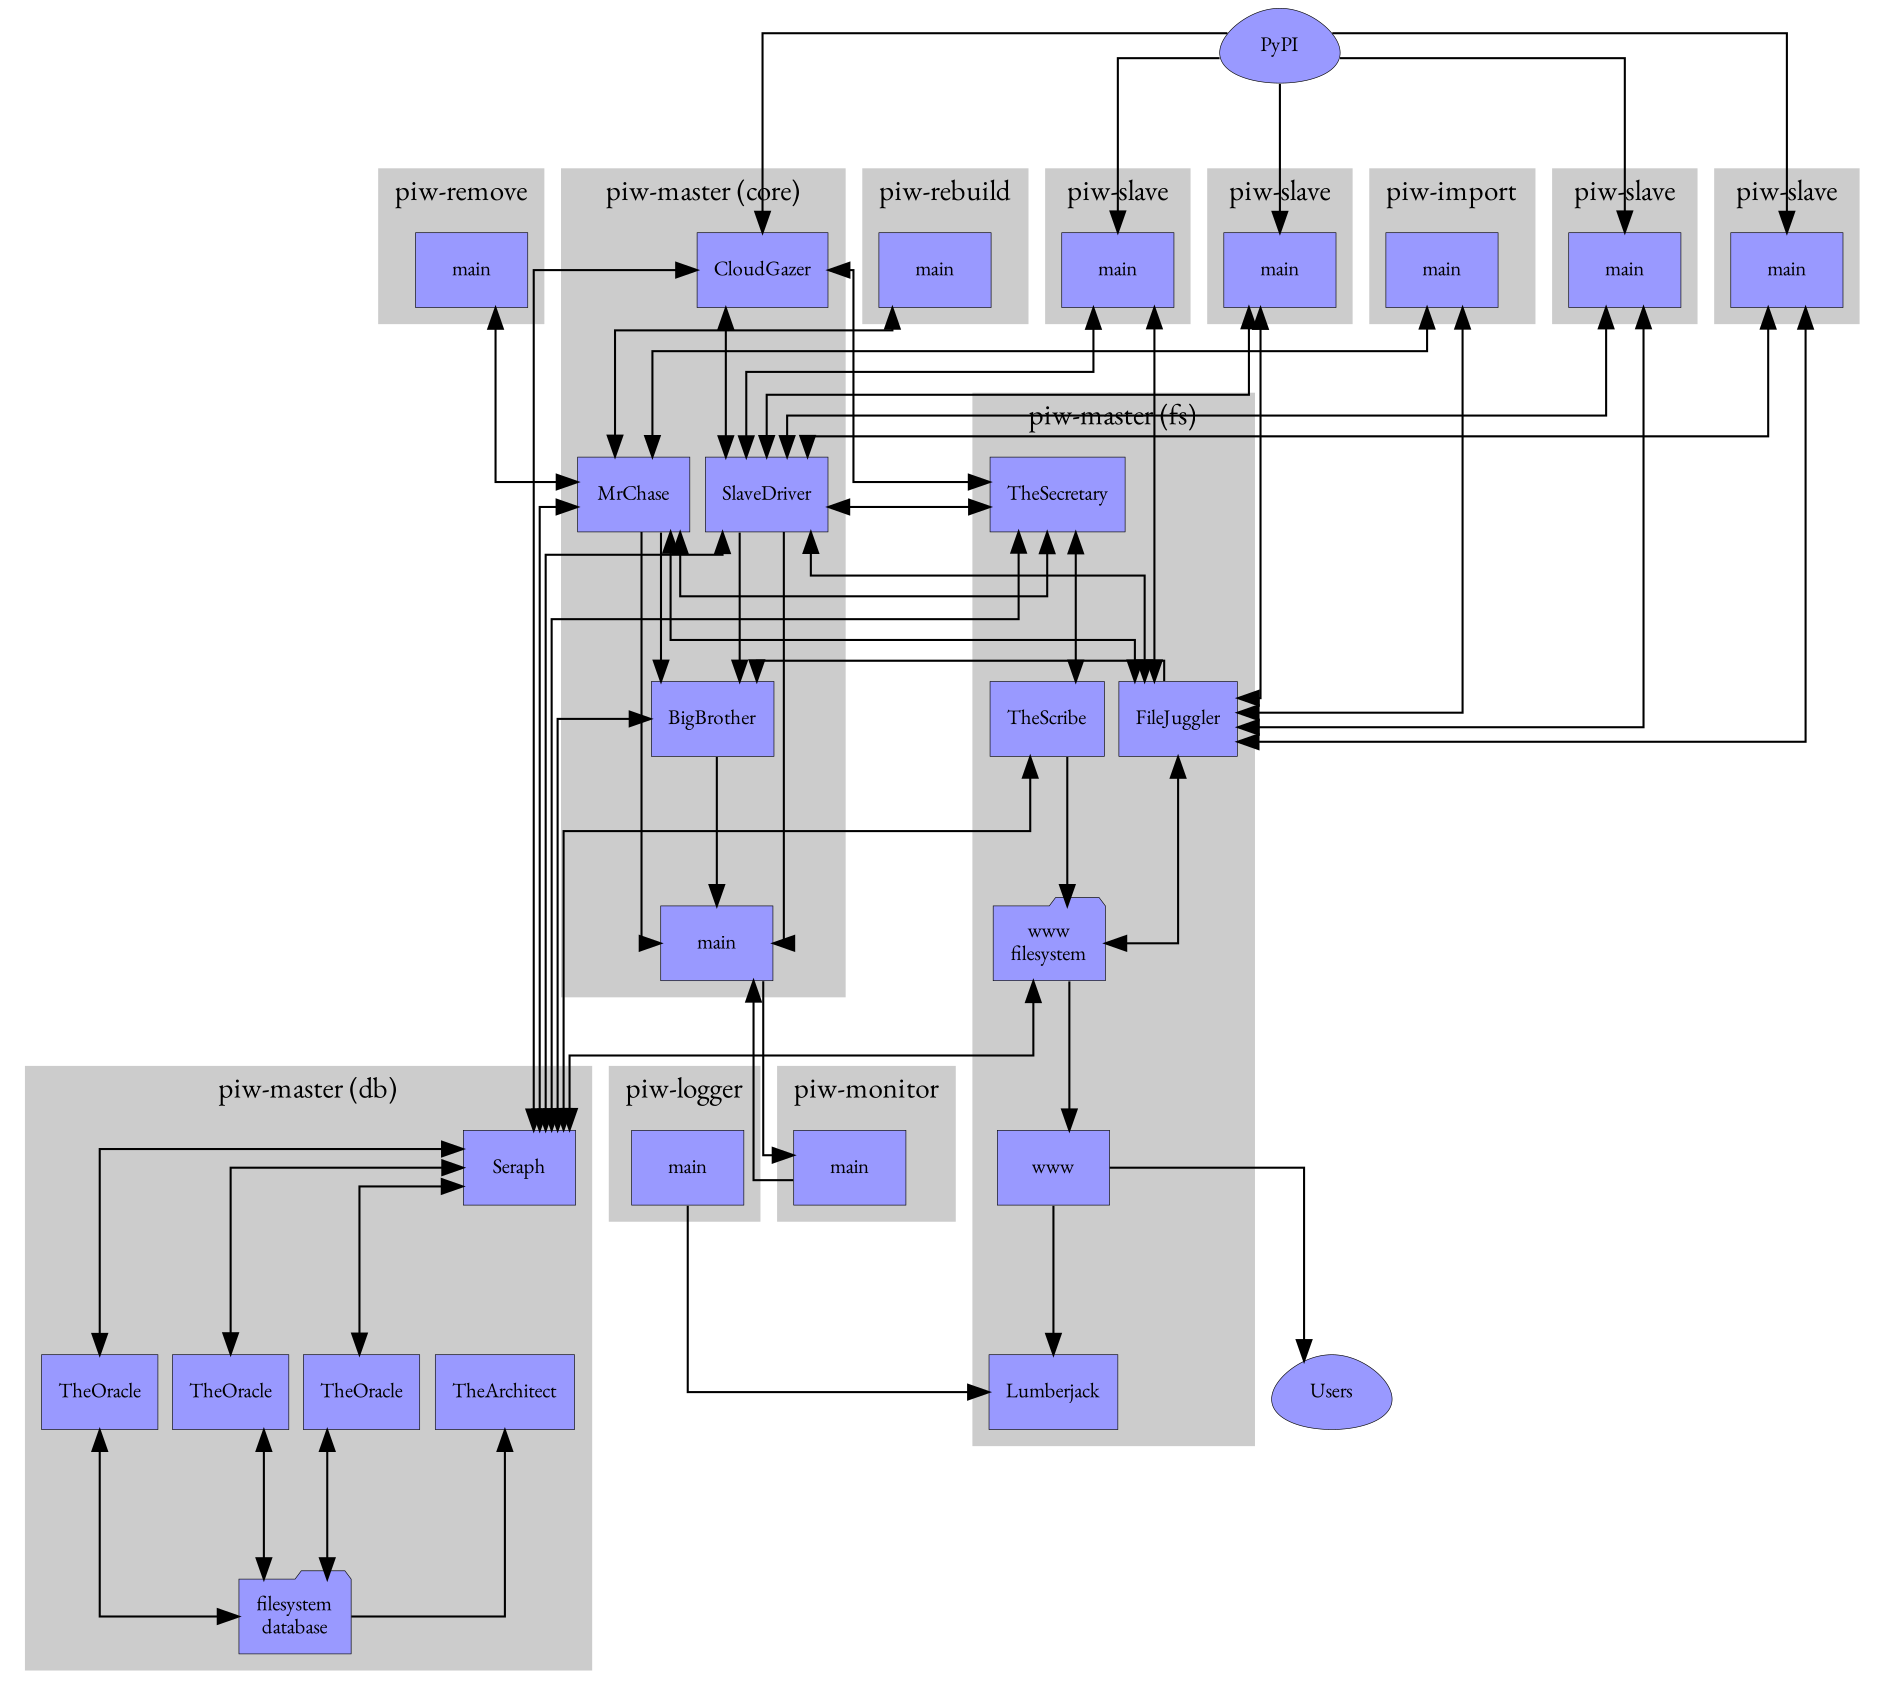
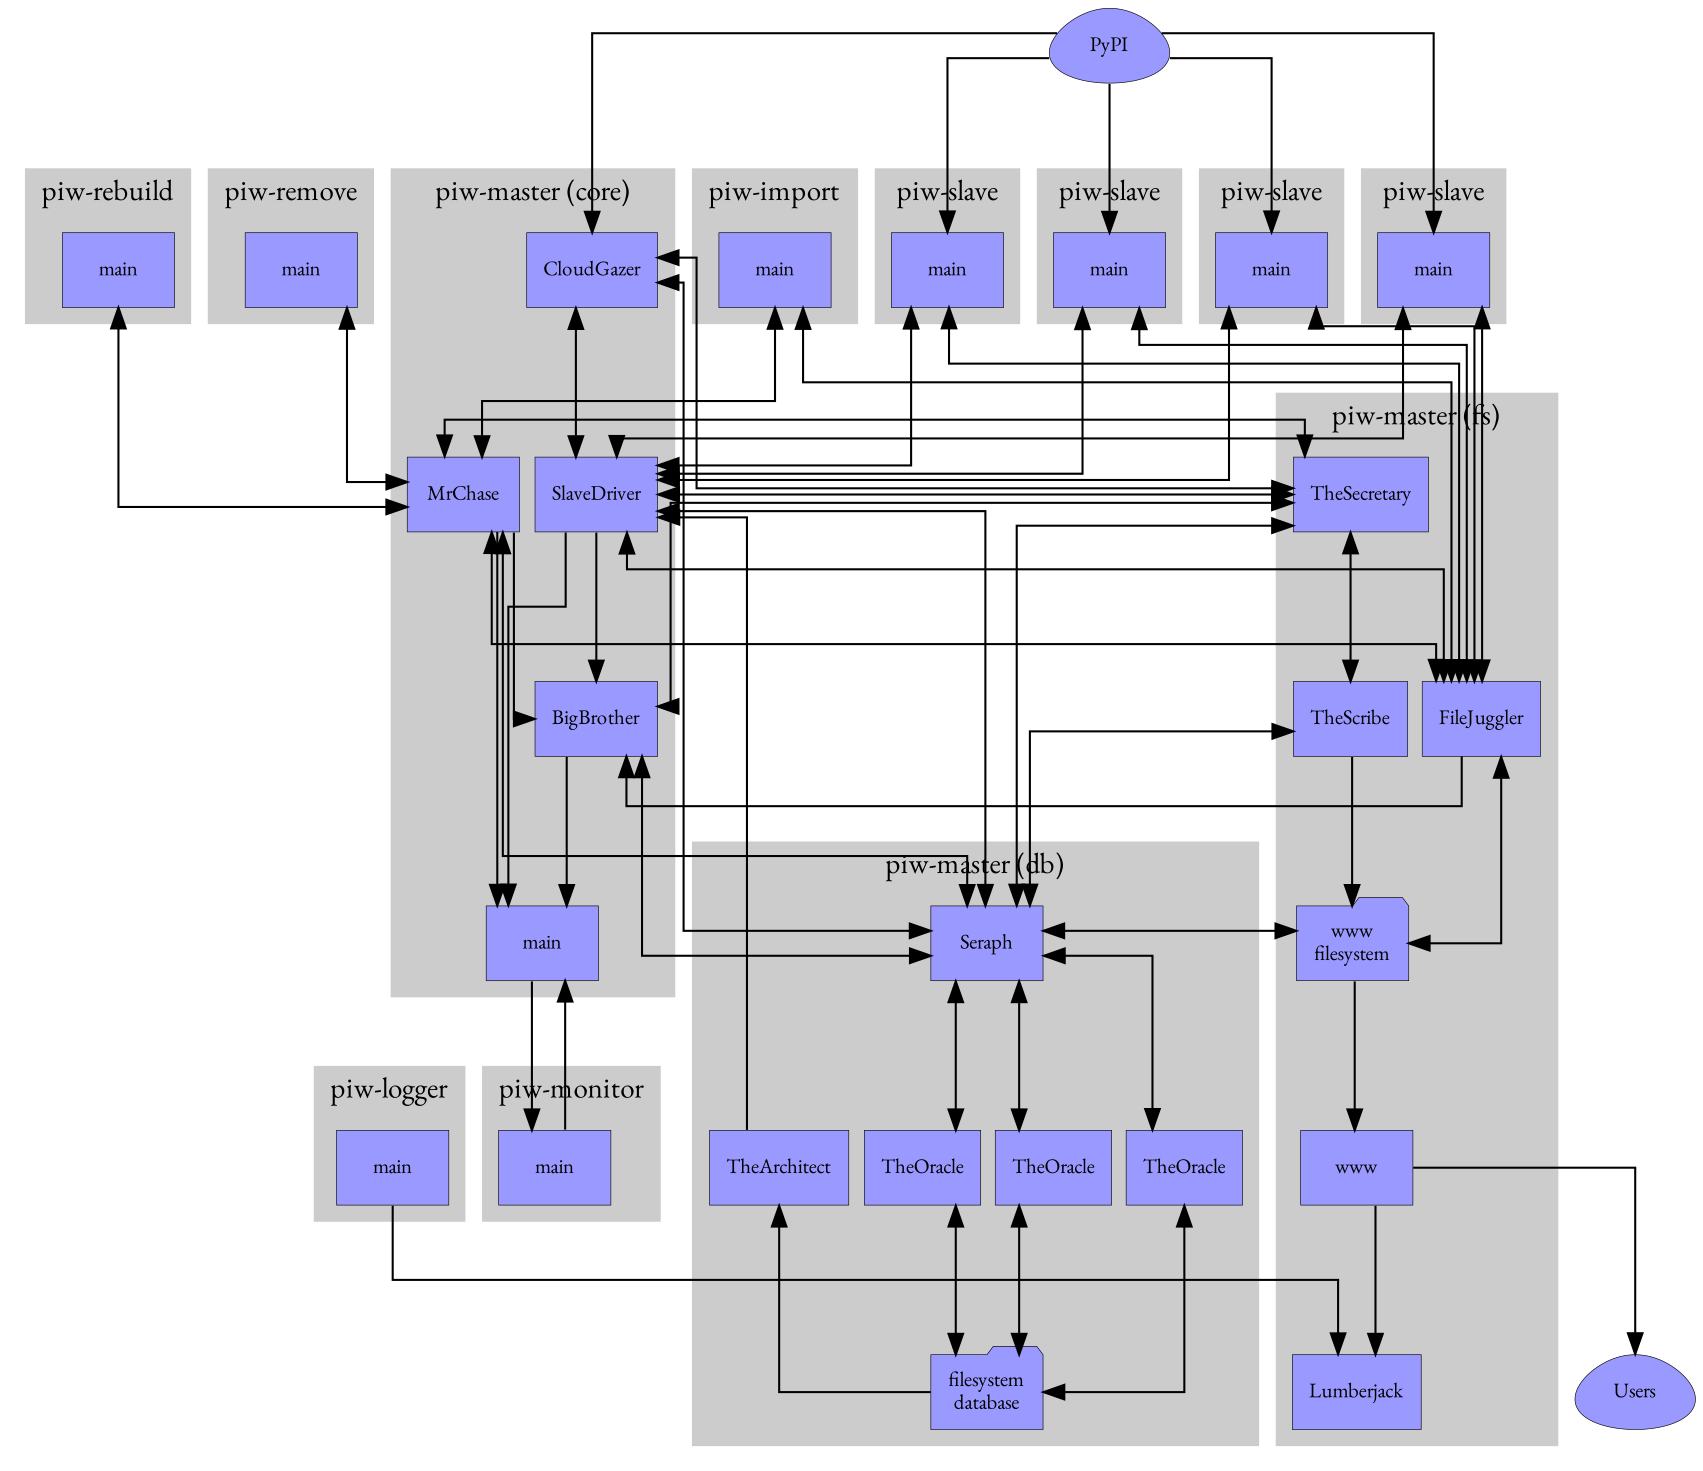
none -> (869, 503)
none -> (747, 790)
